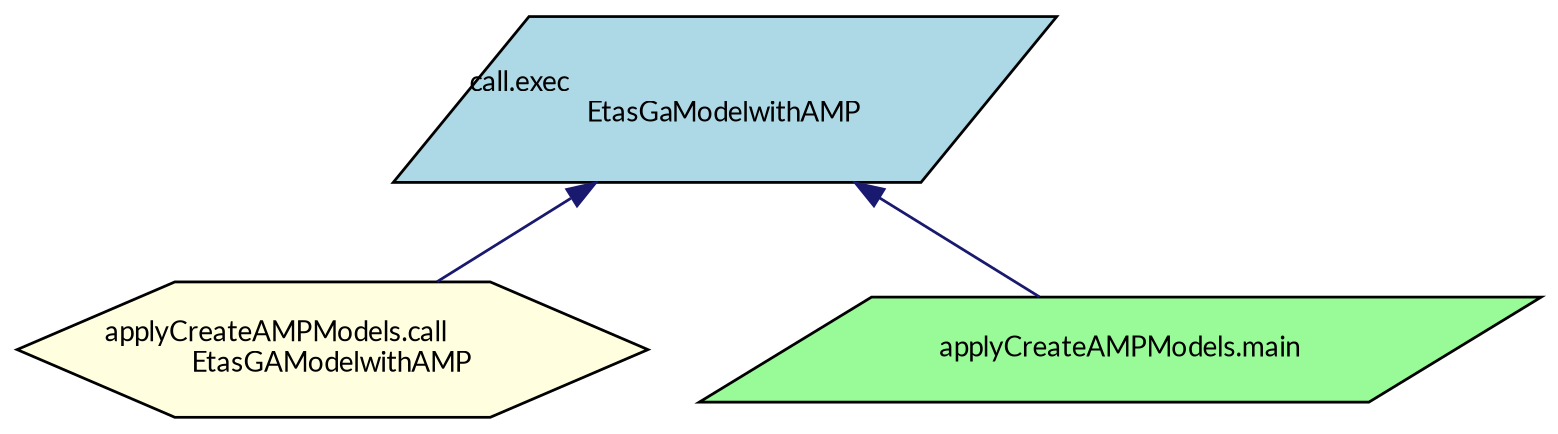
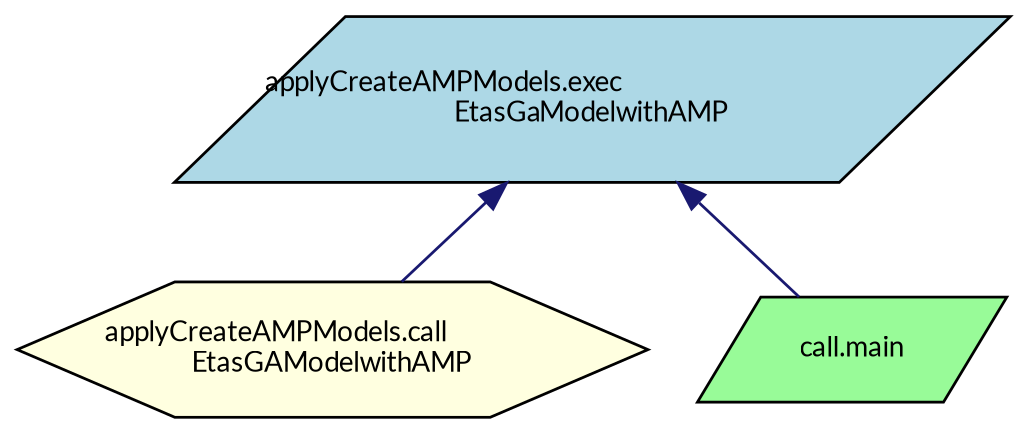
(725, 100) -> (592, 100)
(1120, 350) -> (852, 350)
